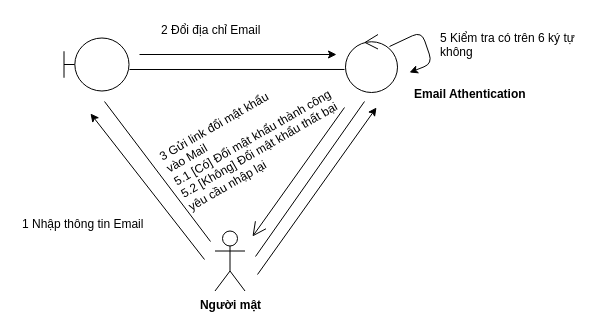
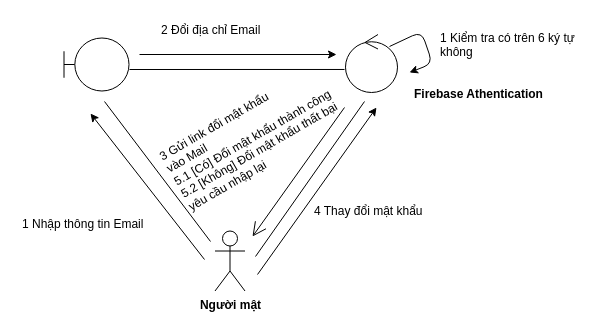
(515, 46) -> (515, 46)
(471, 95) -> (482, 95)
none -> (372, 209)
